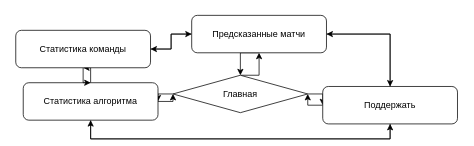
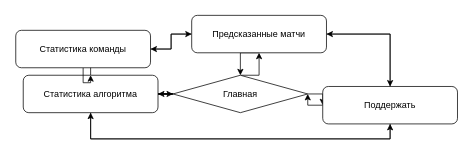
(90, 102) -> (90, 94)
